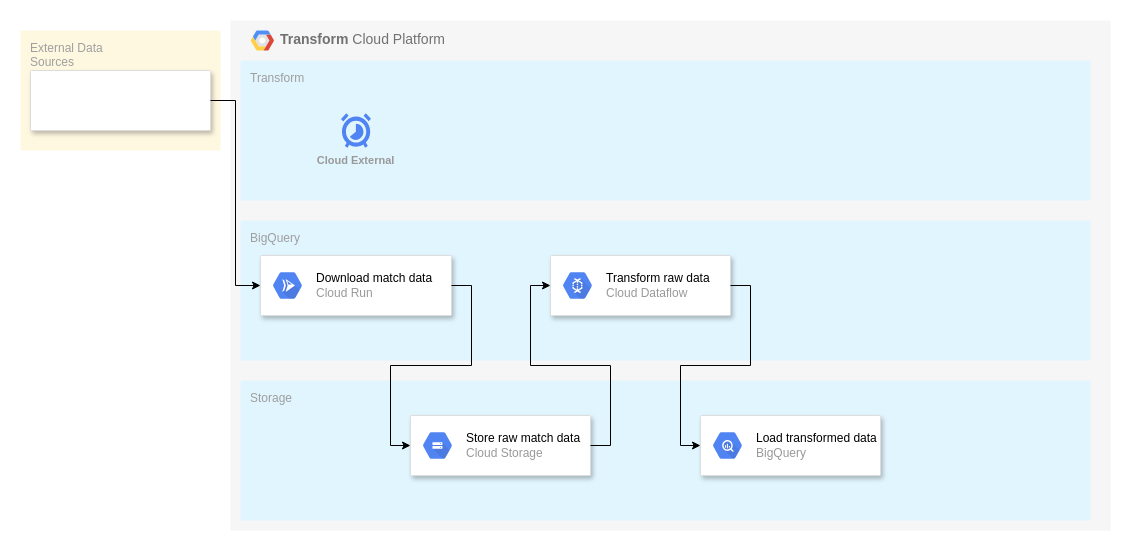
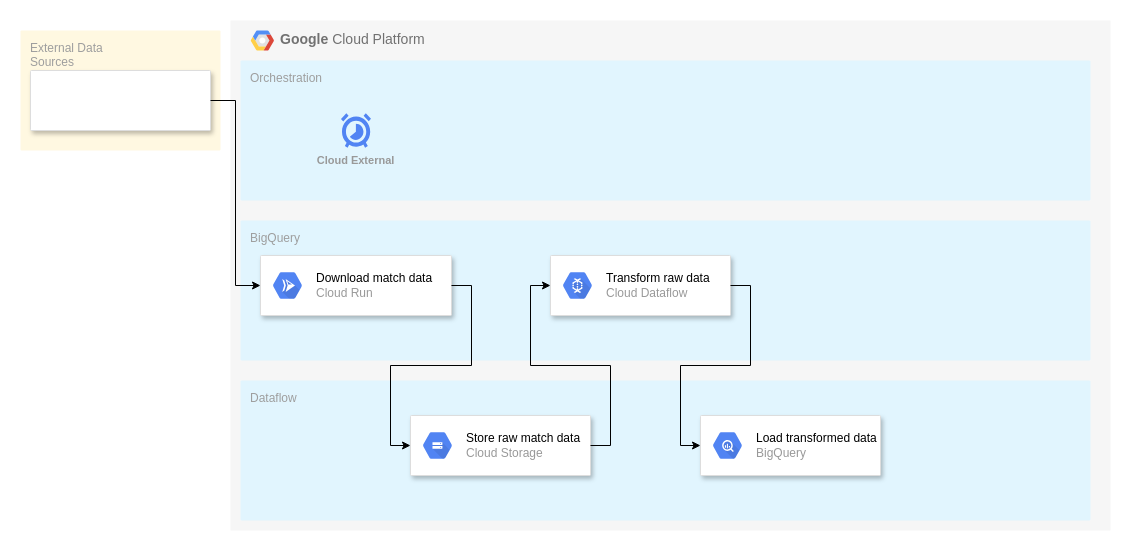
(367, 40) -> (354, 40)
(281, 79) -> (293, 79)
(274, 399) -> (276, 399)
